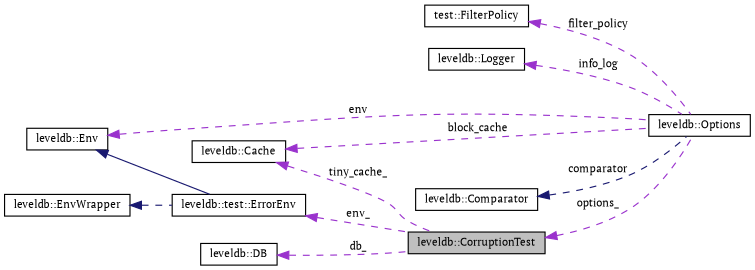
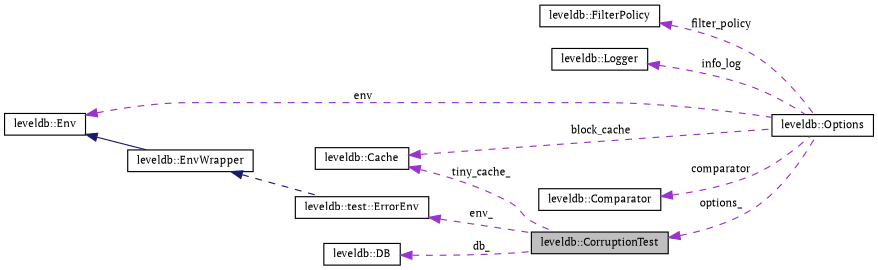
(477, 16) -> (600, 16)
(159, 174) -> (122, 144)
(623, 178) -> (746, 178)
